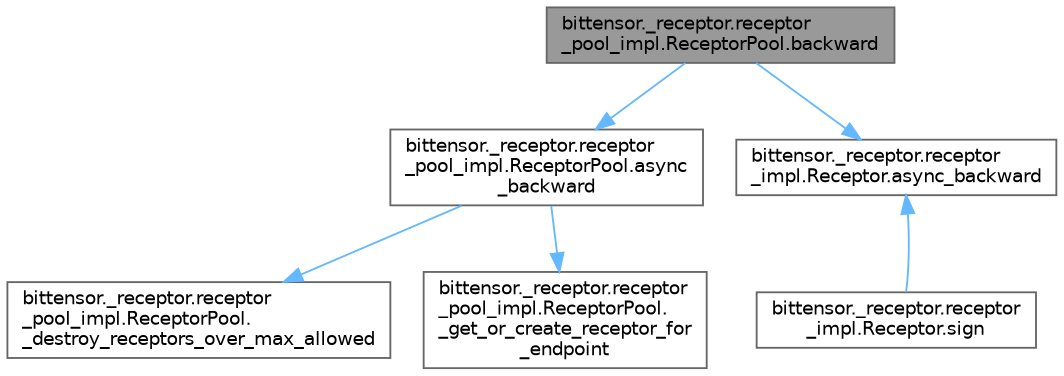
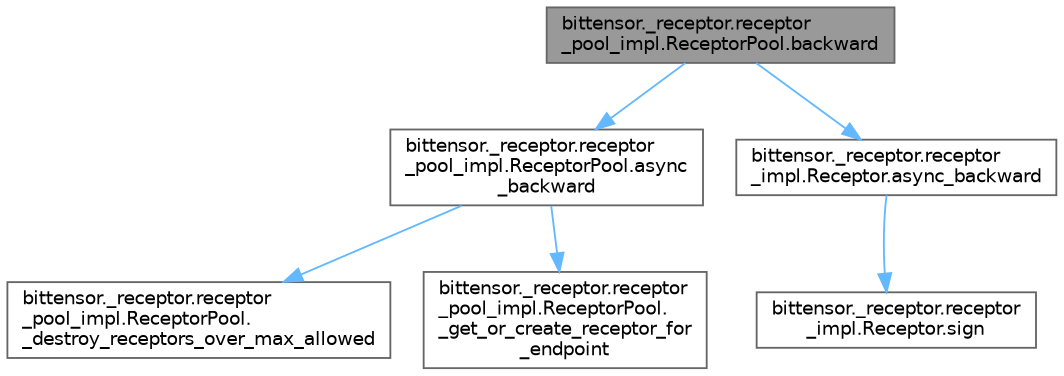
(909, 253) -> (884, 234)
